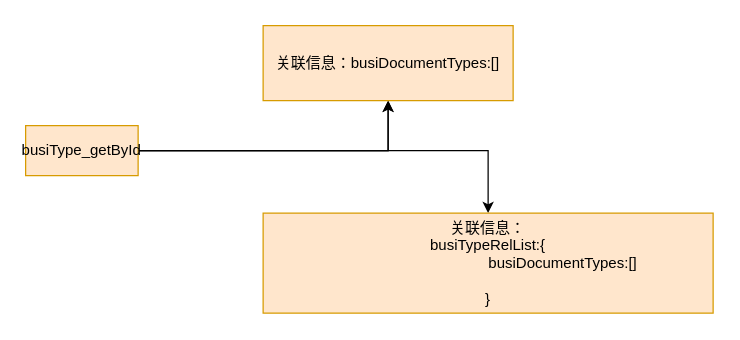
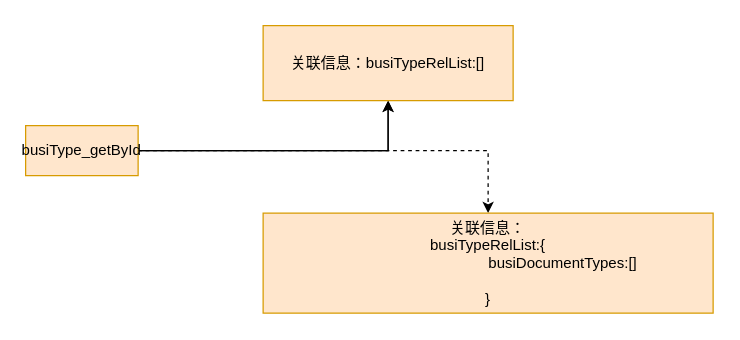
(388, 63) -> (388, 63)
(465, 151) -> (465, 151)
